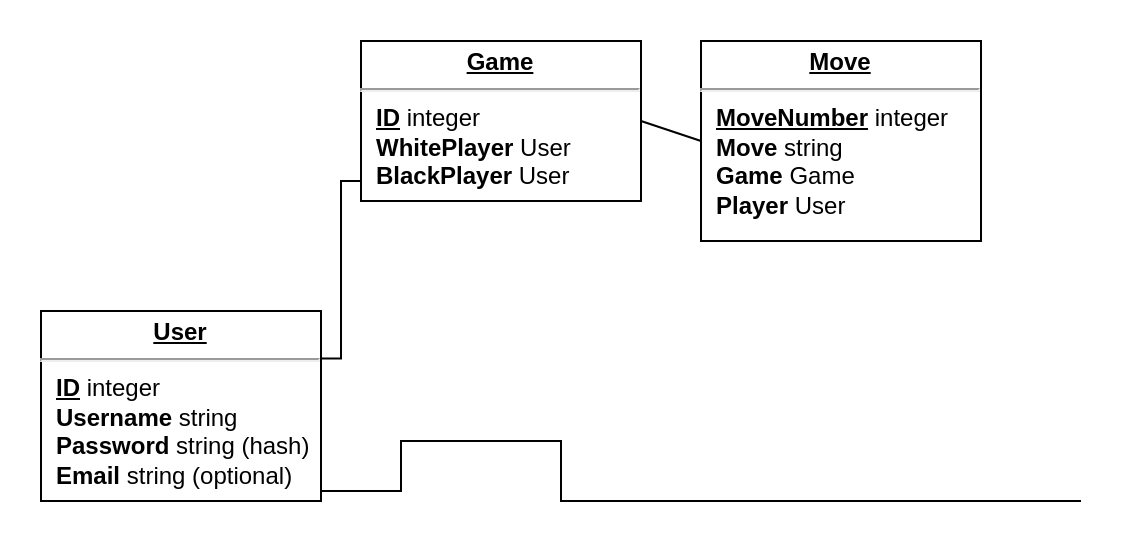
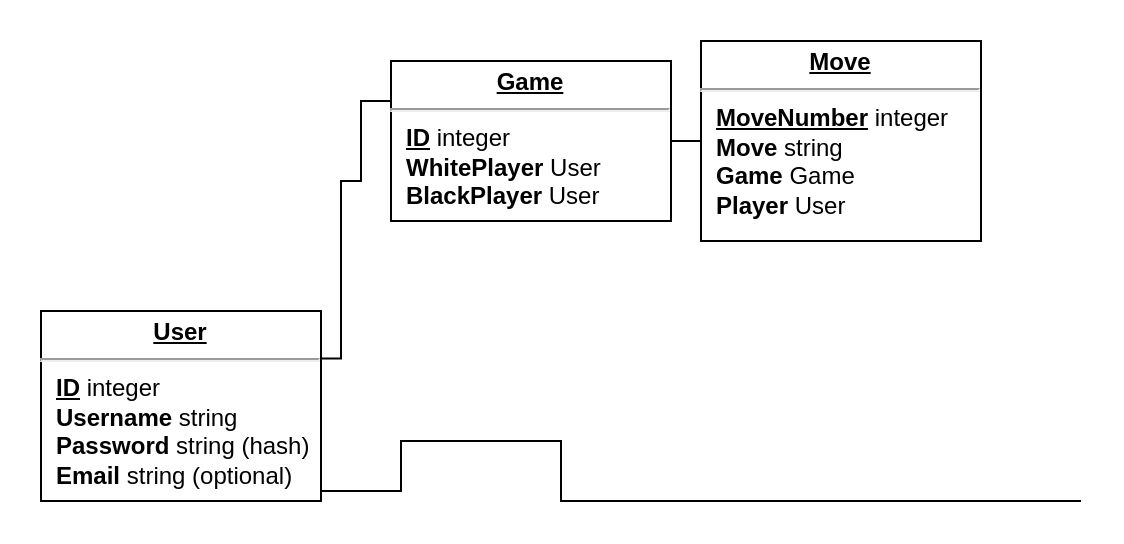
(501, 121) -> (531, 141)
